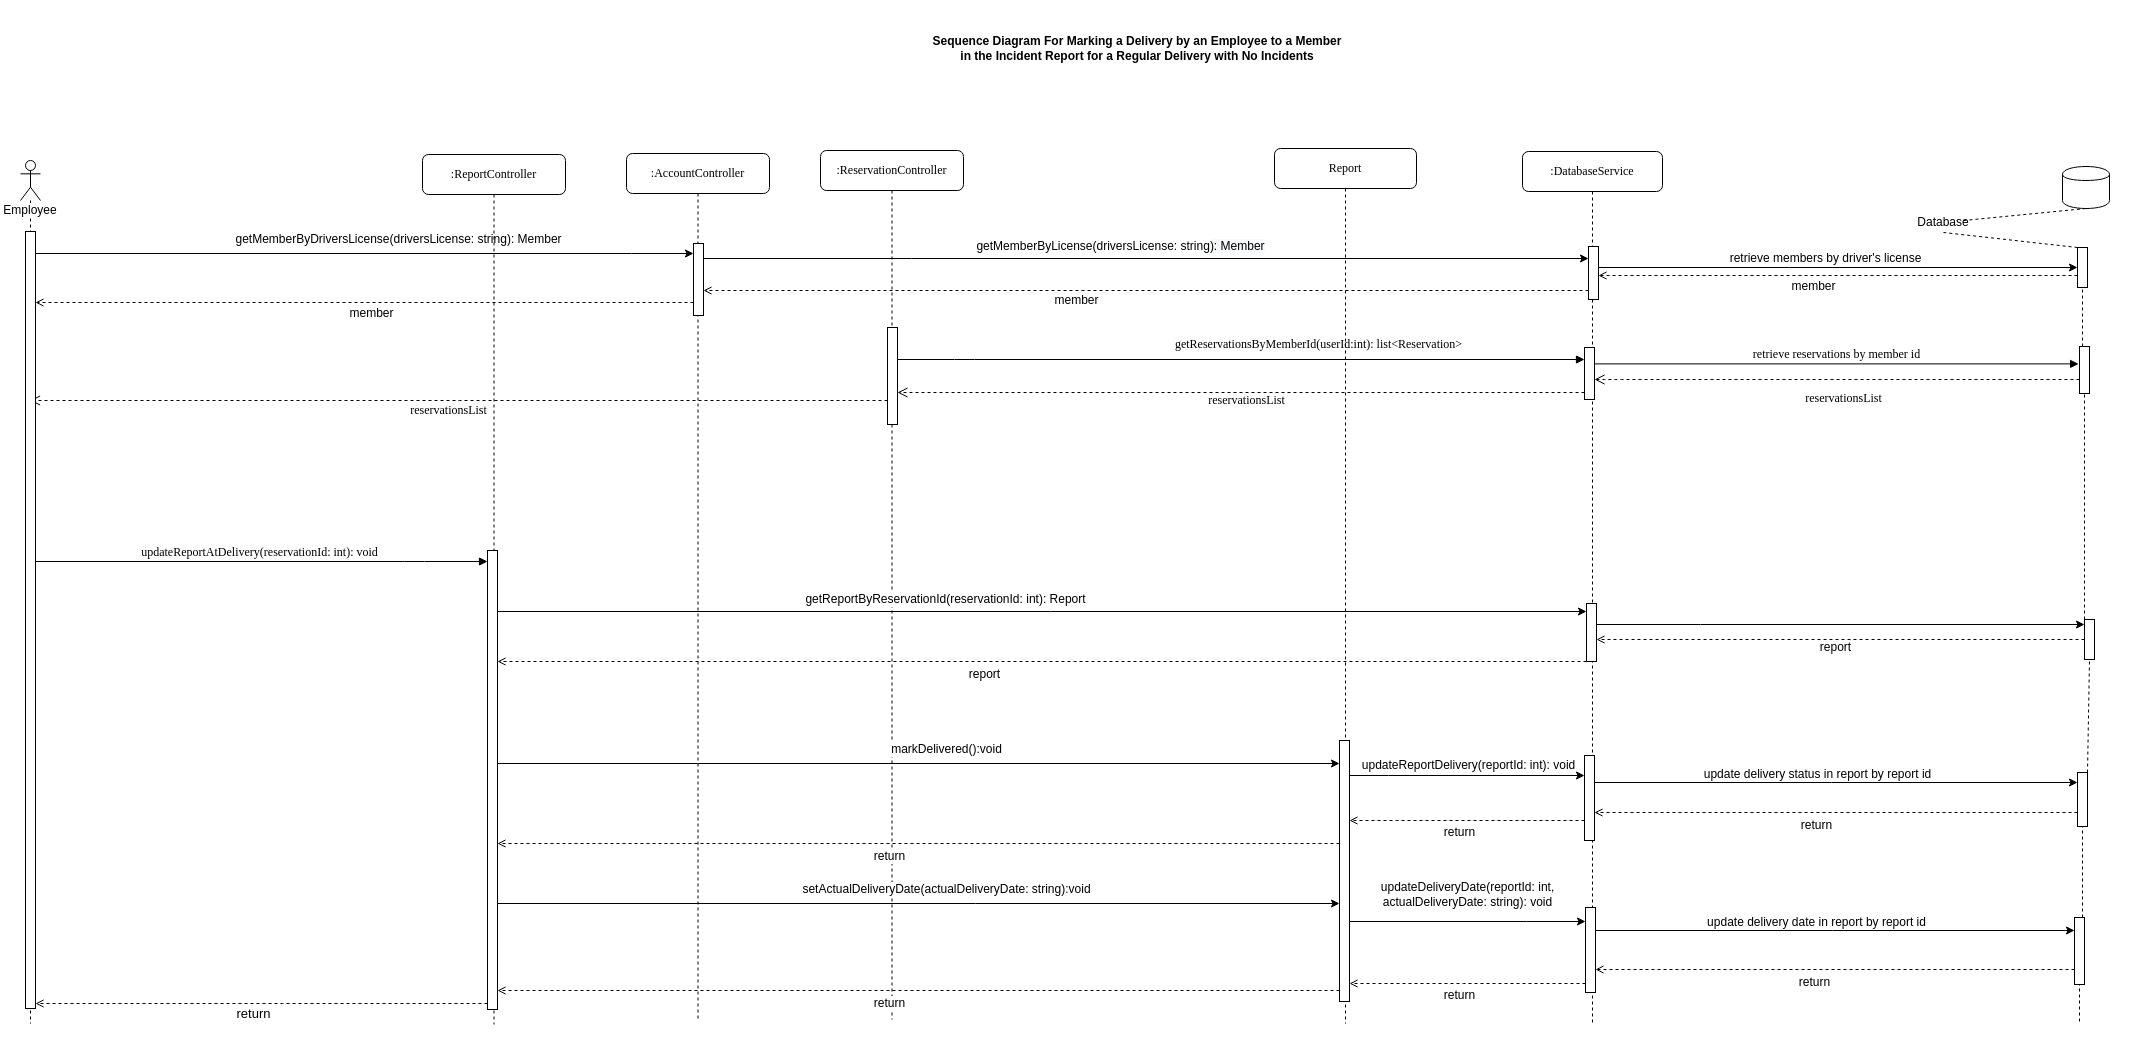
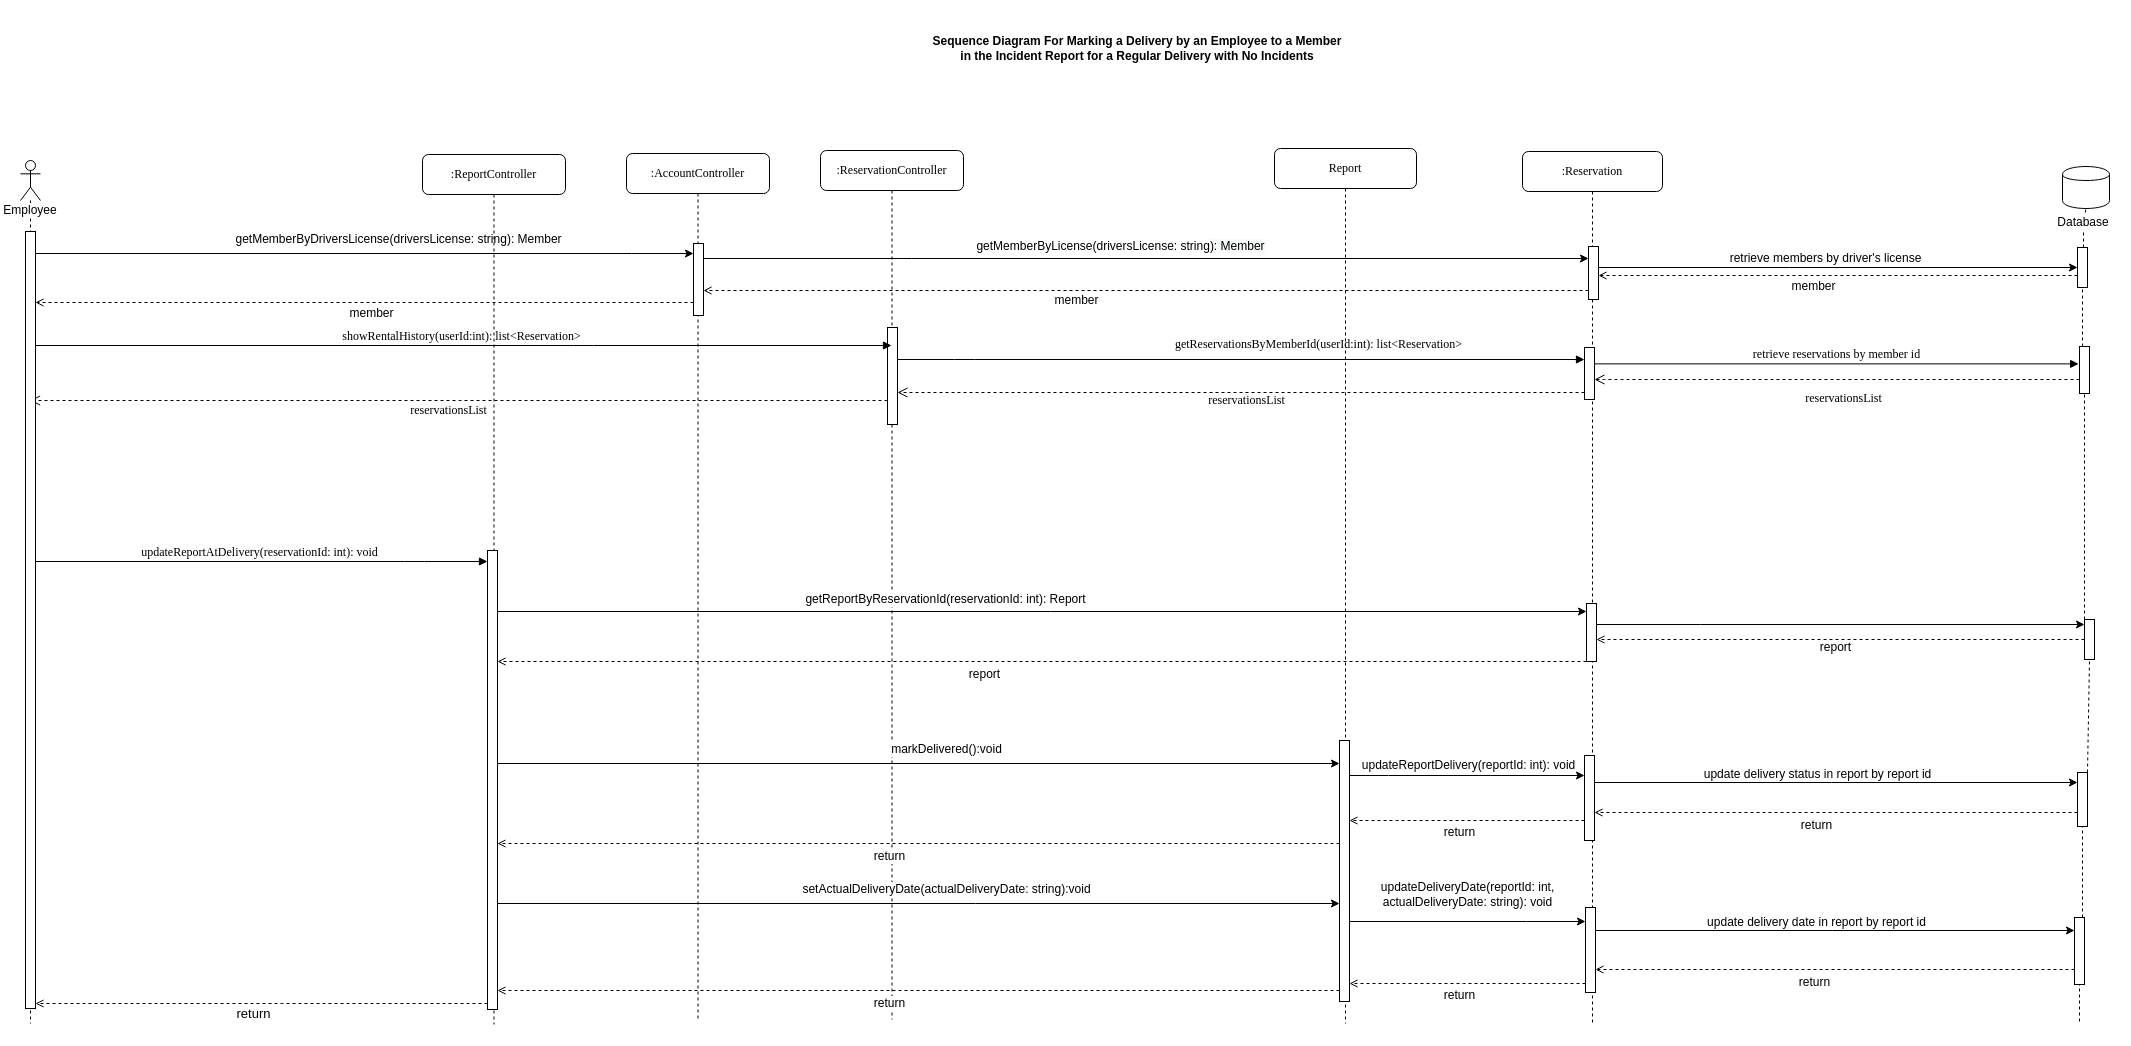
(1593, 172) -> (1593, 172)
(1944, 223) -> (2084, 223)
none -> (458, 346)
